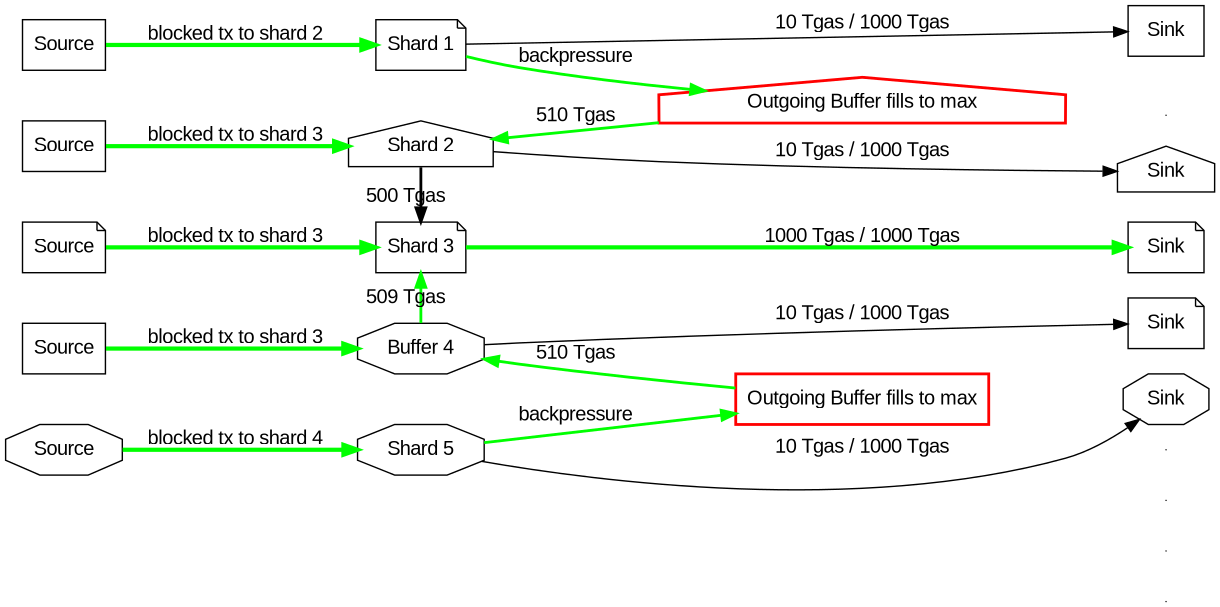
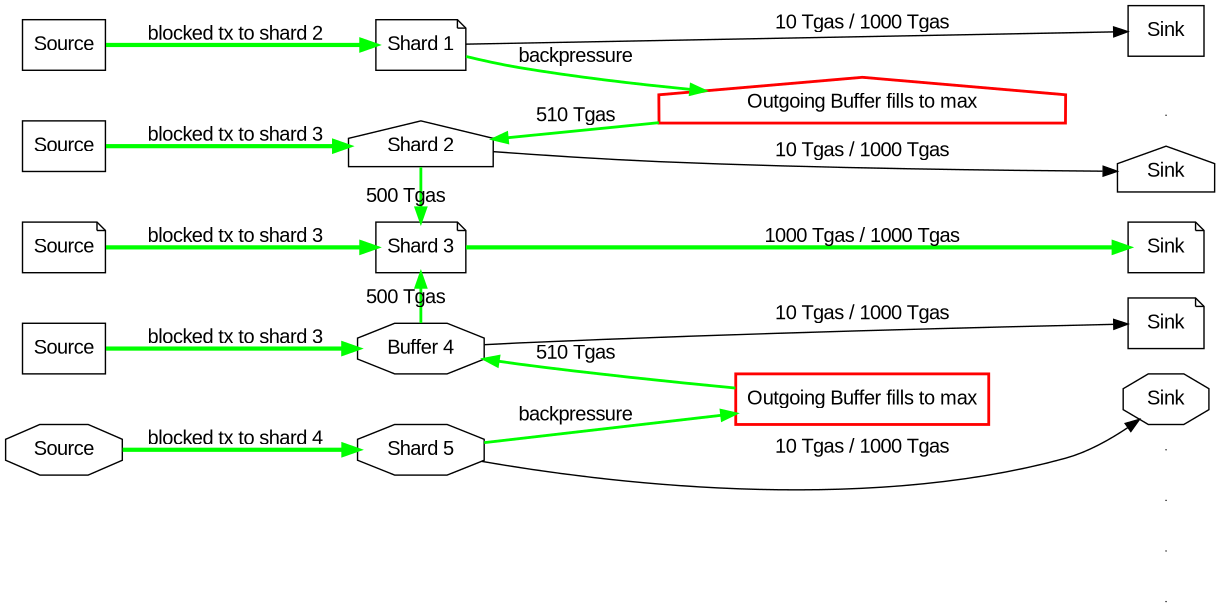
(421, 187) -> (421, 187)
(406, 298) -> (406, 298)
